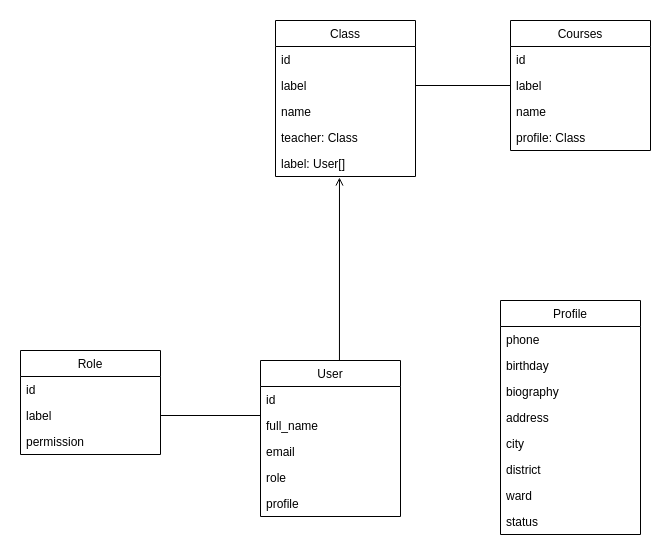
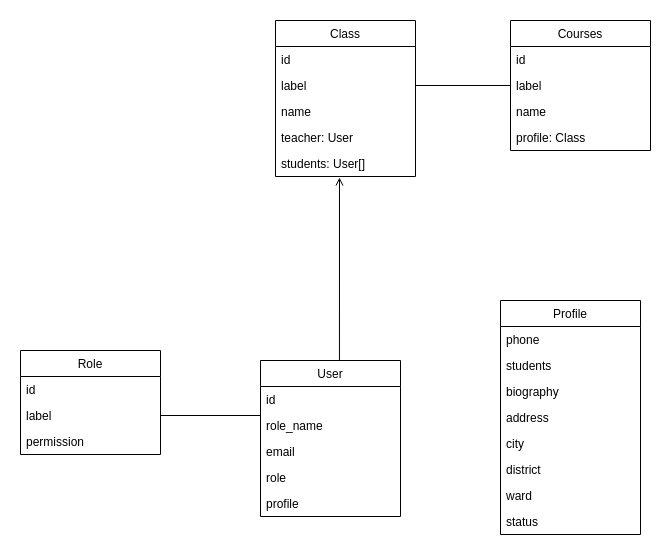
(323, 138) -> (322, 138)
(318, 164) -> (332, 164)
(531, 366) -> (533, 366)
(293, 426) -> (295, 426)
